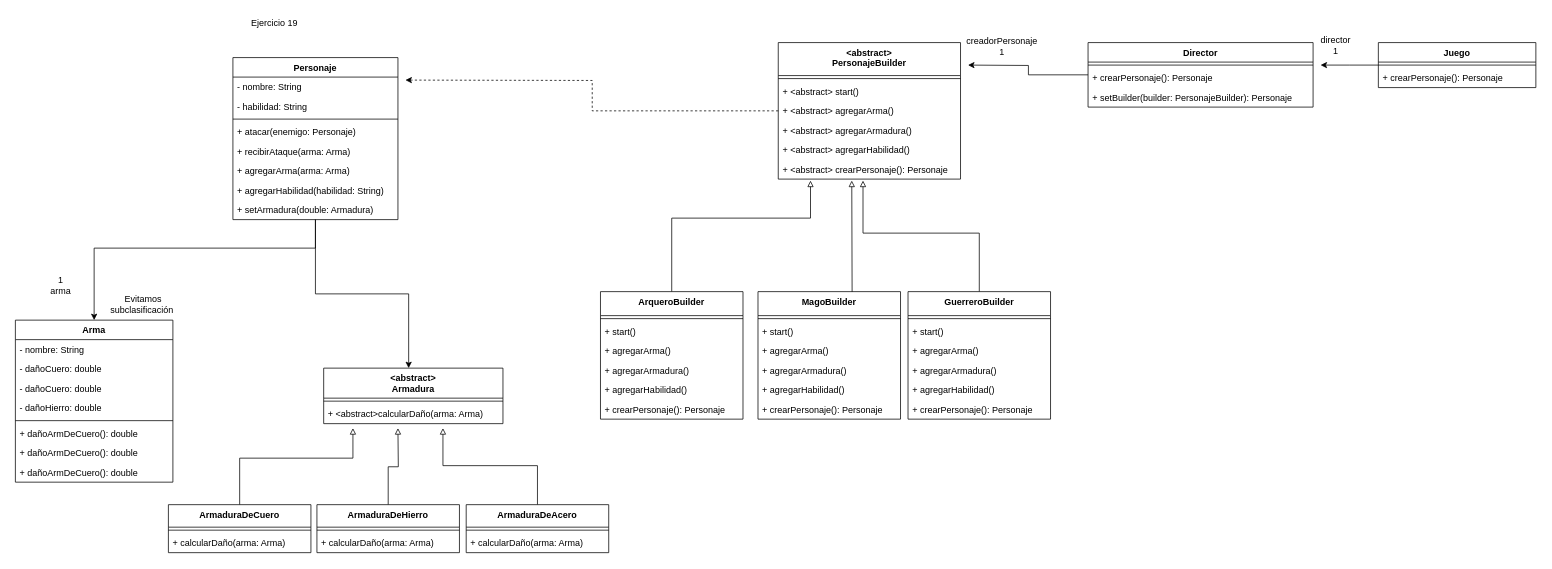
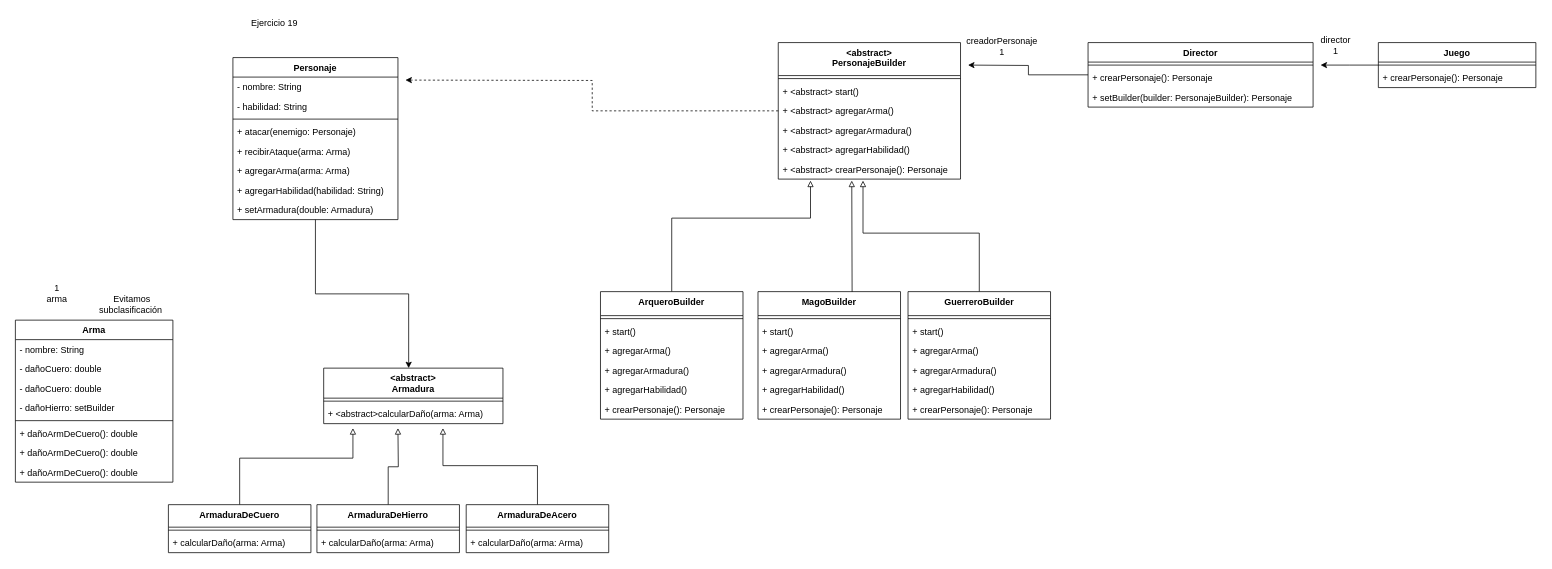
(94, 248) -> none
(60, 285) -> (57, 293)
(143, 304) -> (132, 304)
(64, 408) -> (73, 408)
